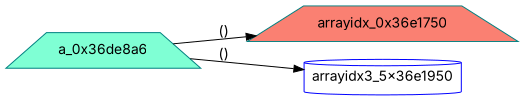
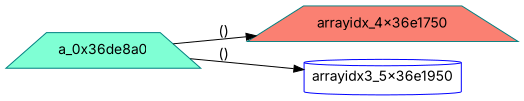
(383, 24) -> (383, 24)
(103, 50) -> (103, 50)
